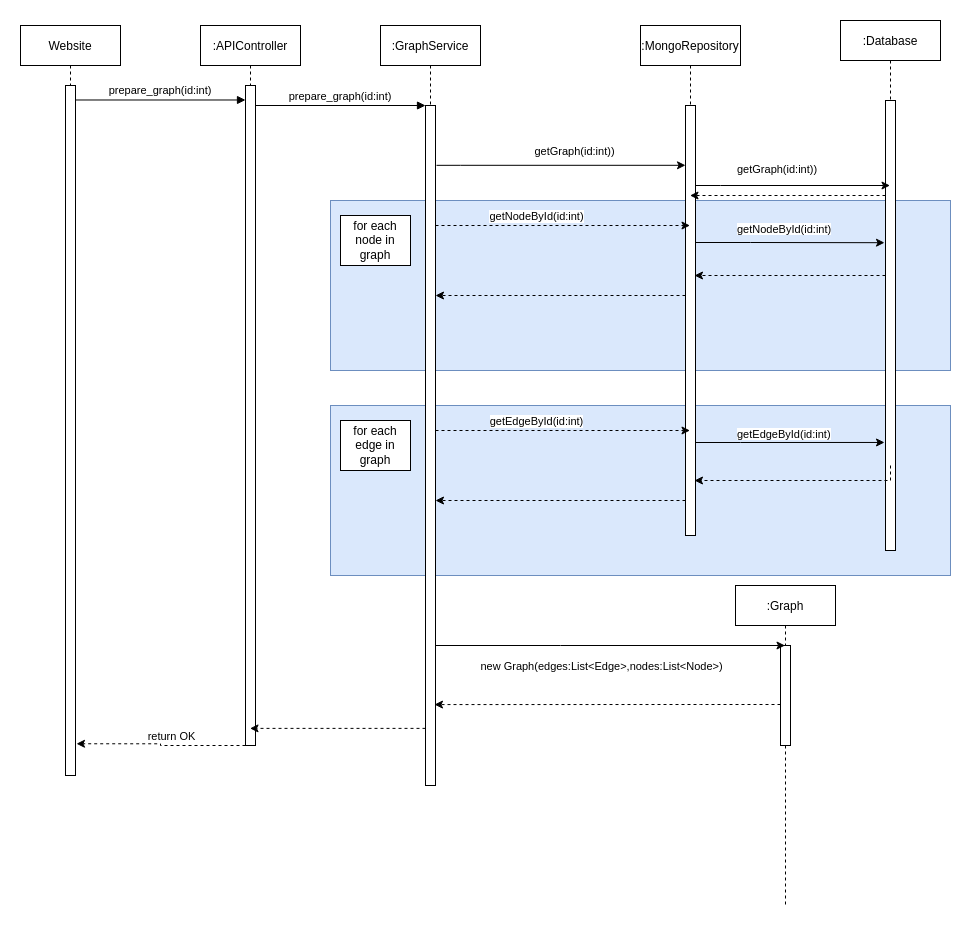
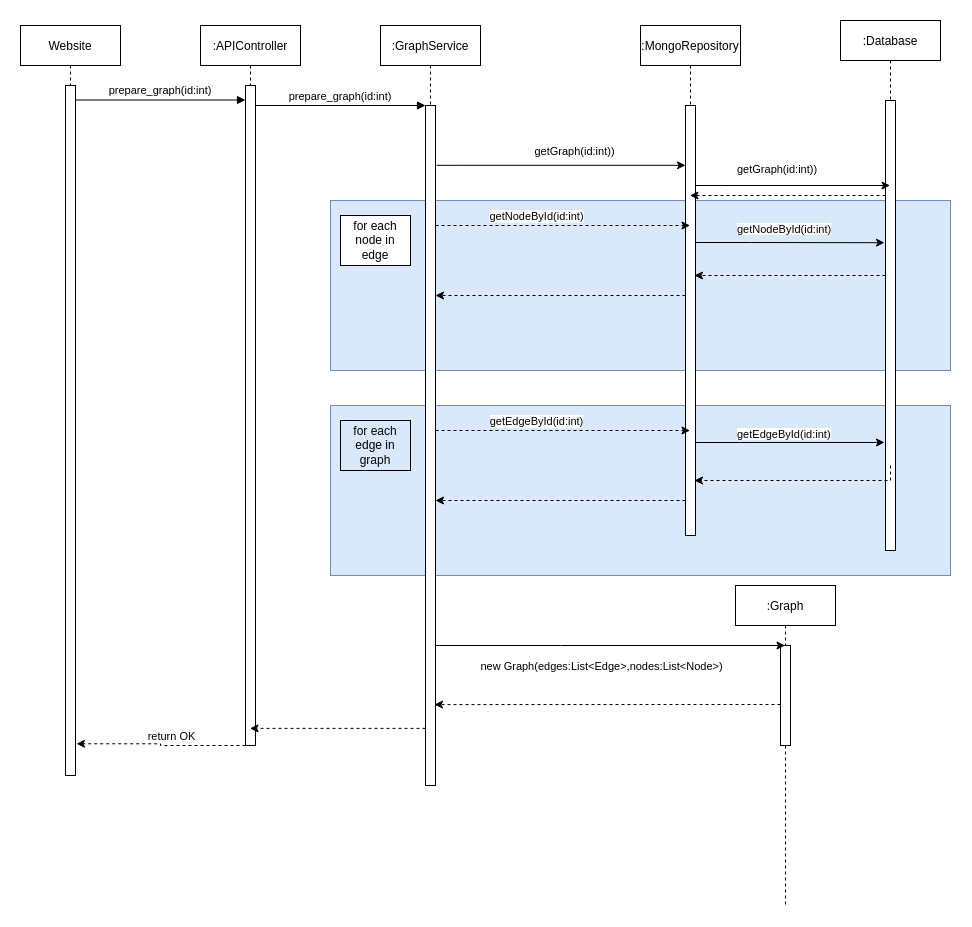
(376, 241) -> (376, 241)
(376, 446) -> (376, 446)
